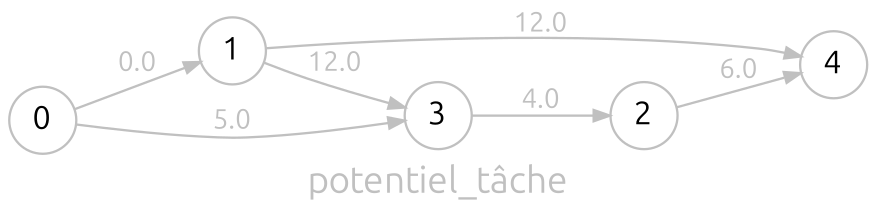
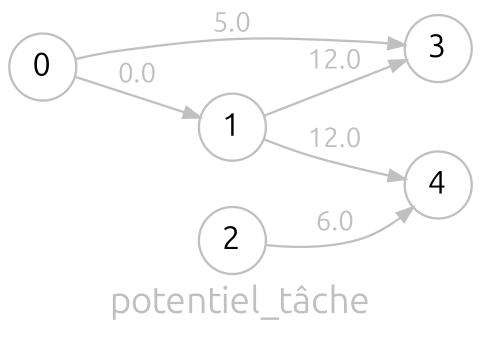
(533, 116) -> none
